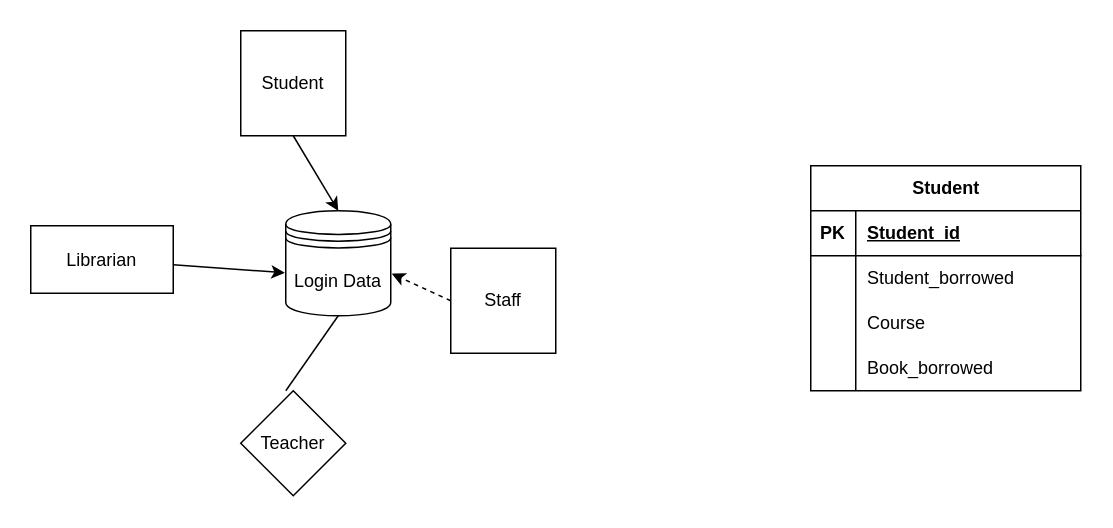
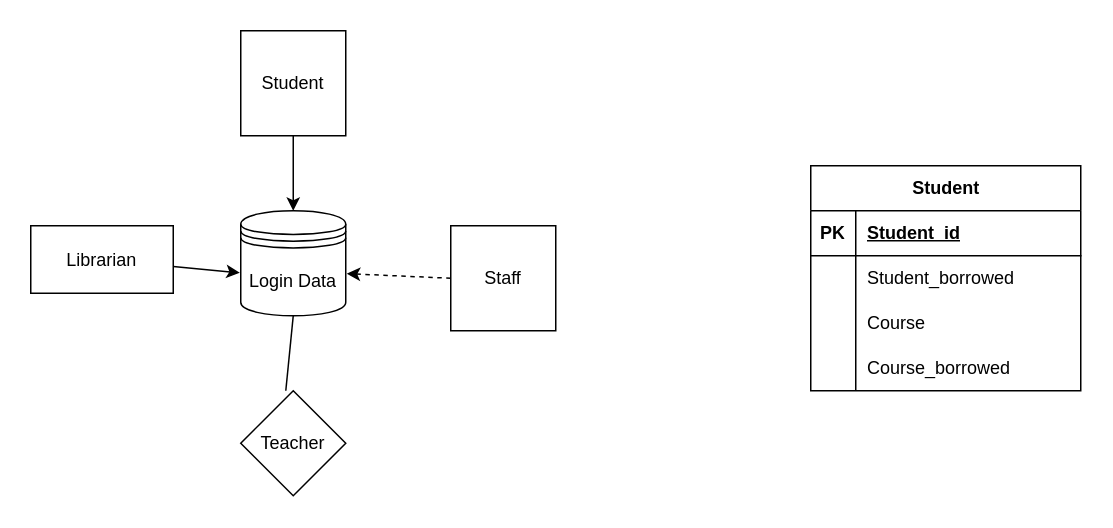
(338, 263) -> (293, 263)
(503, 301) -> (503, 278)
(933, 368) -> (943, 368)
